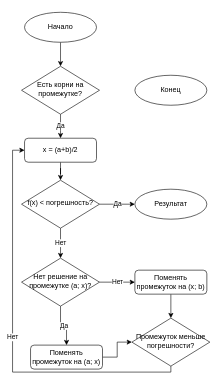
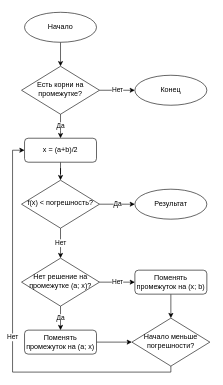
none -> (121, 90)
(171, 341) -> (171, 341)
(66, 357) -> (60, 342)
